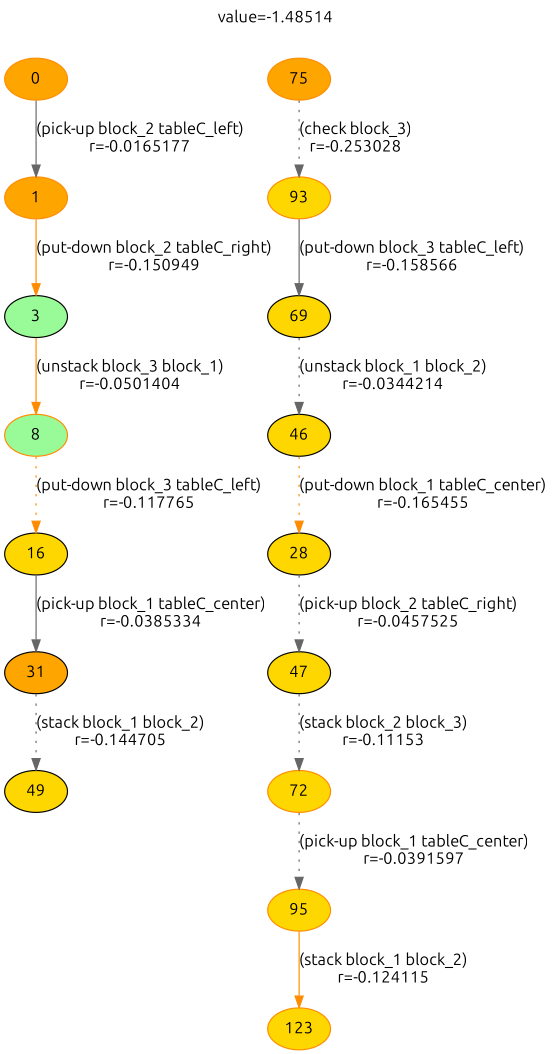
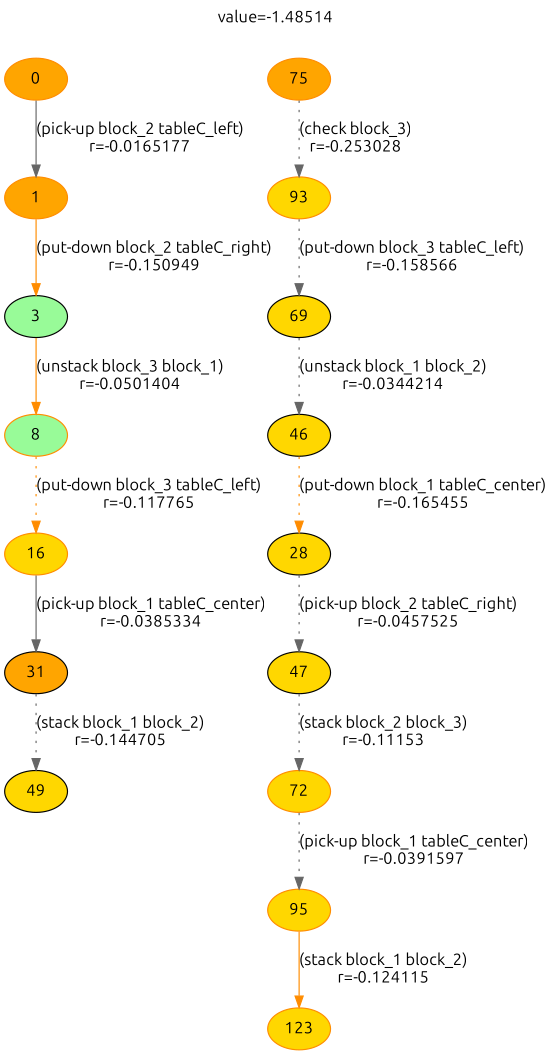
(299, 251) -> (299, 251)
(36, 554) -> (36, 554)
